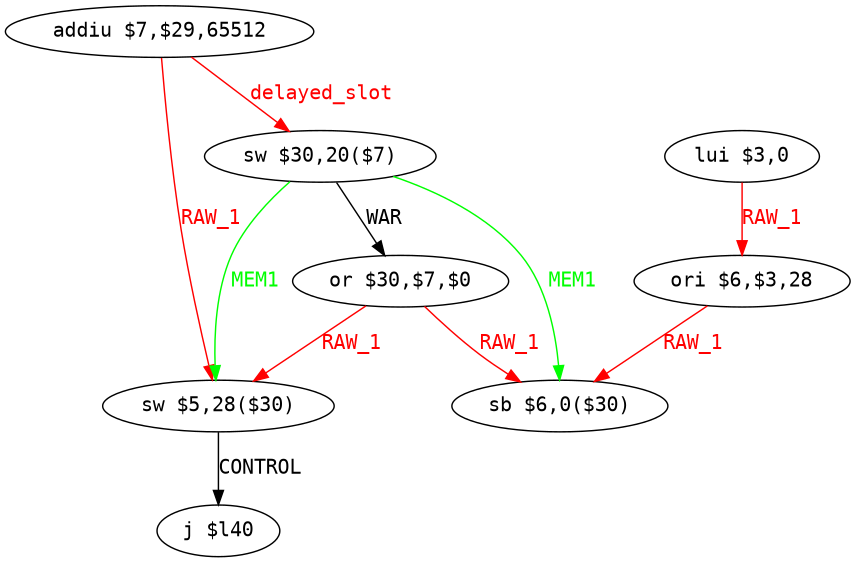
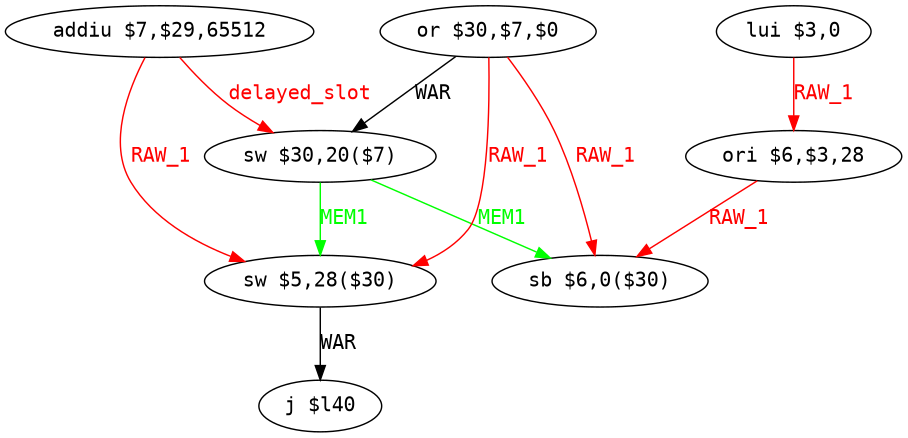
(357, 213) -> (410, 90)
(260, 468) -> (338, 344)
